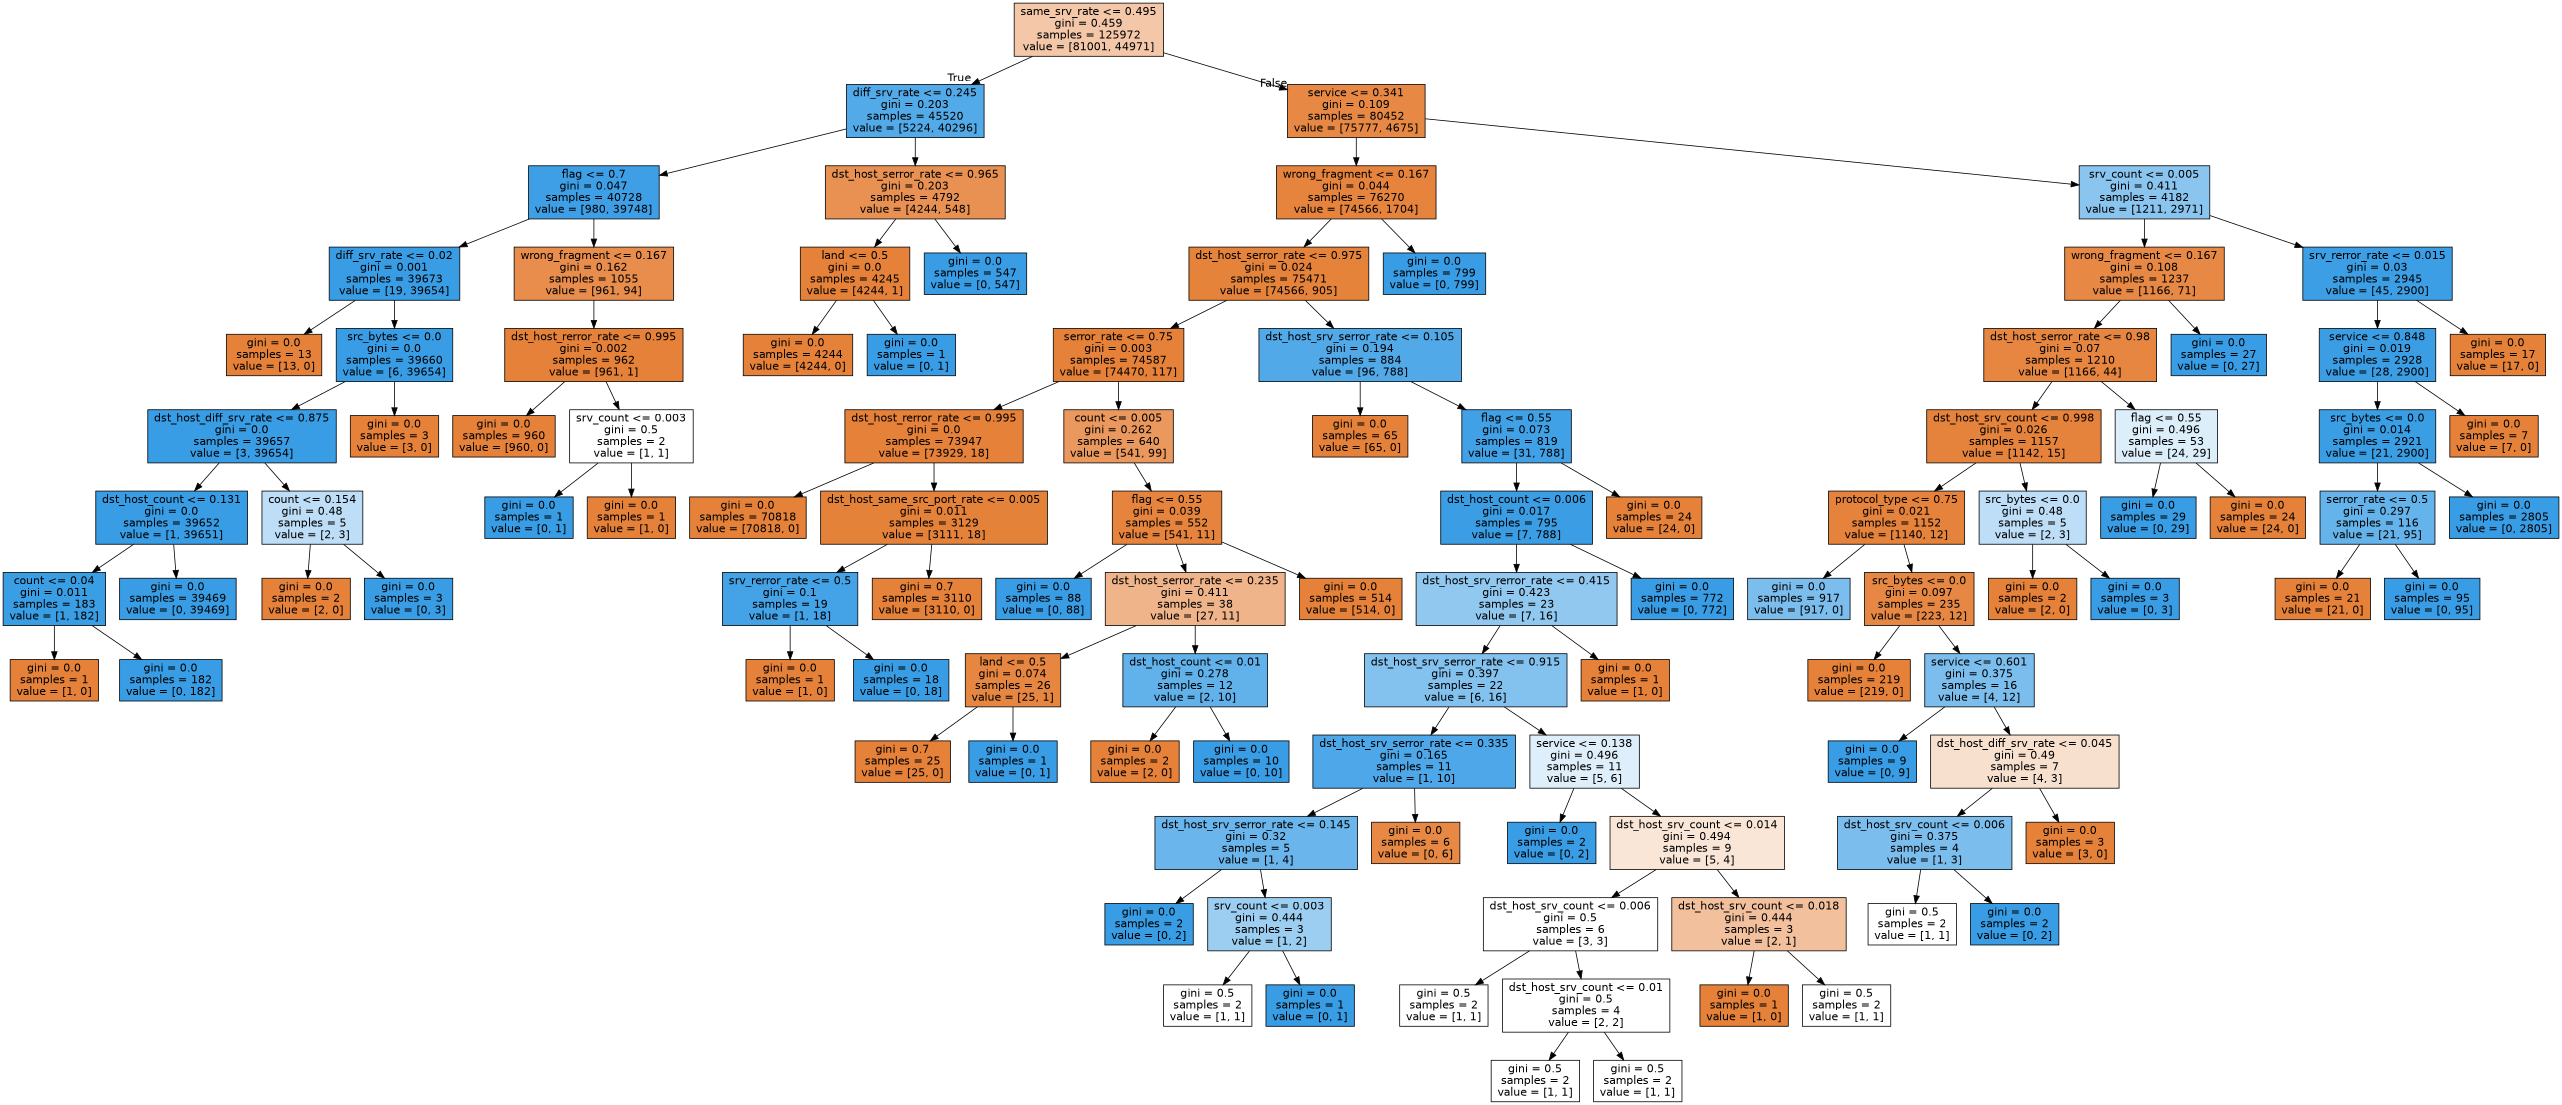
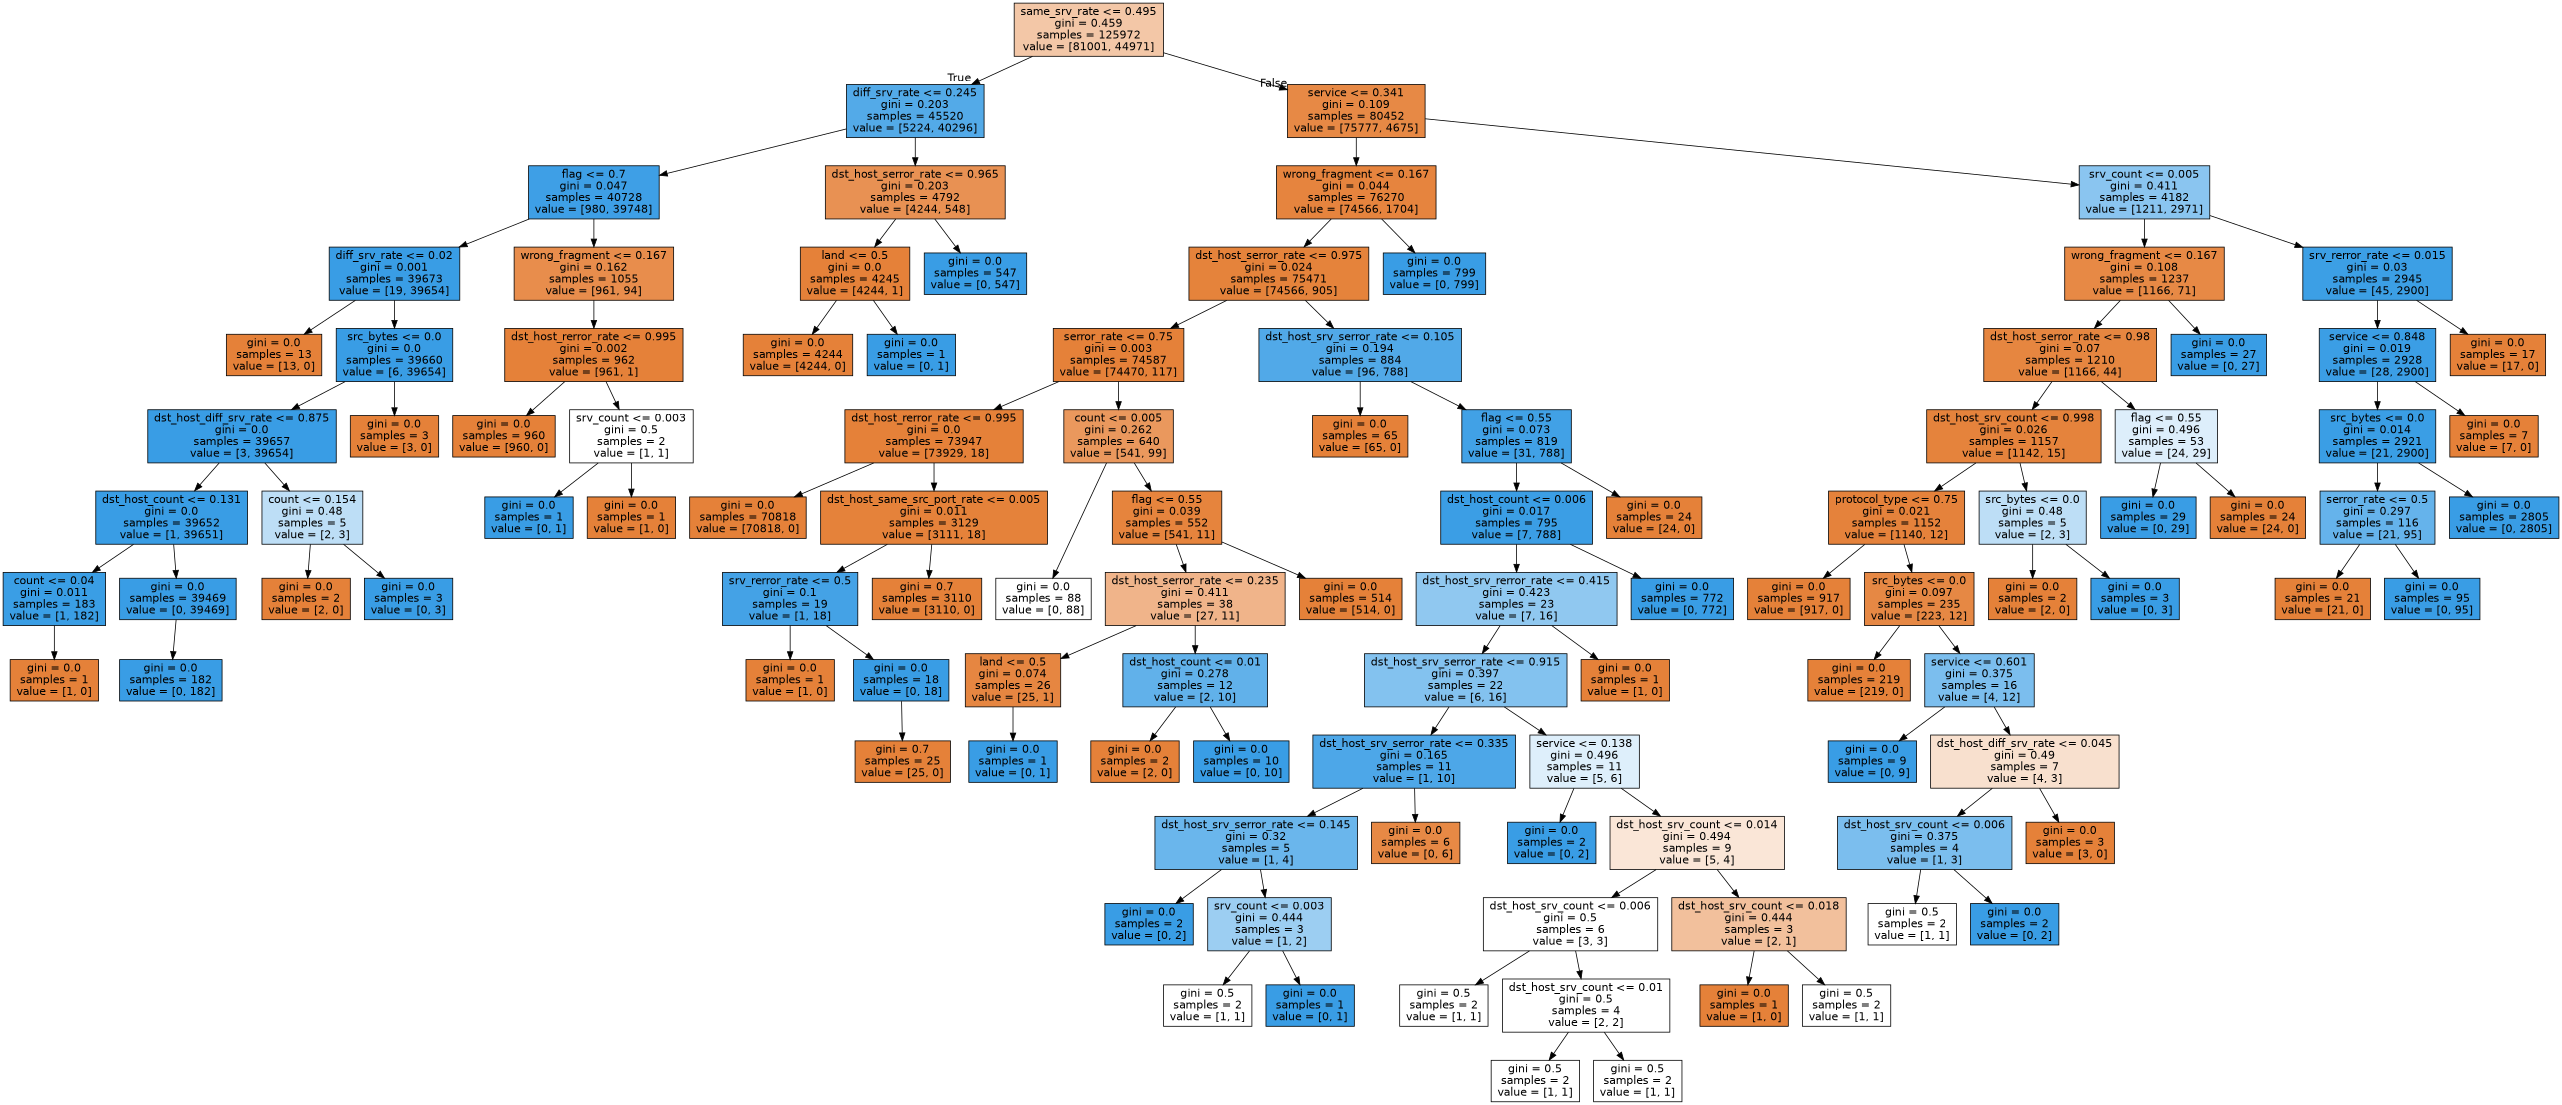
(1104, 559) -> (1081, 517)
(1044, 599) -> (1044, 599)
(1799, 599) -> (1799, 599)
(114, 640) -> (175, 636)
(957, 722) -> (902, 717)
